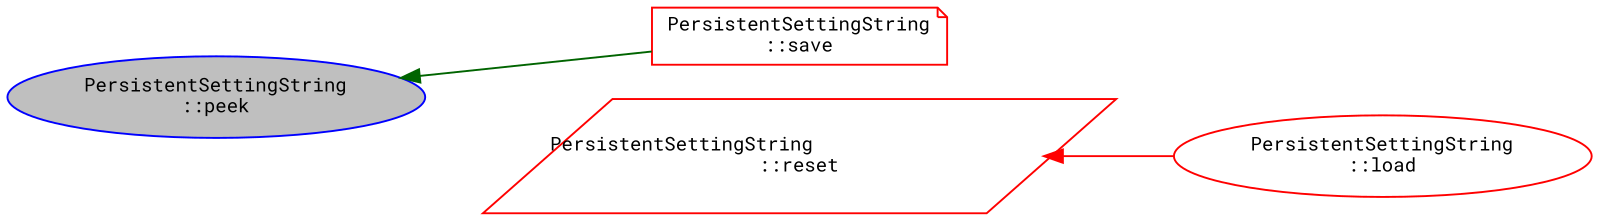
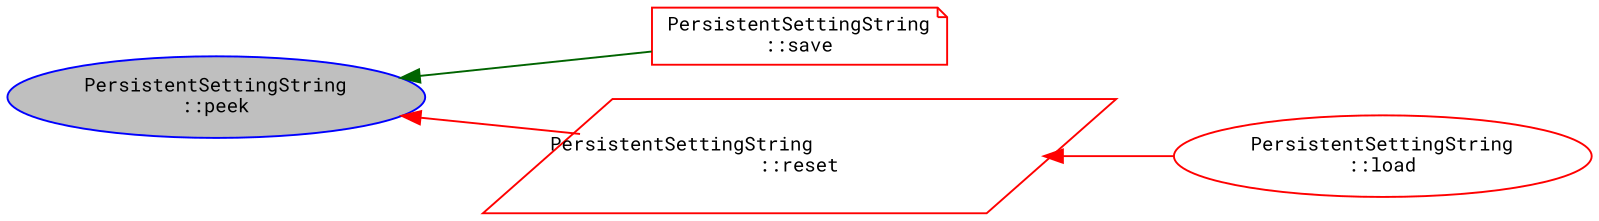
none -> (501, 126)
